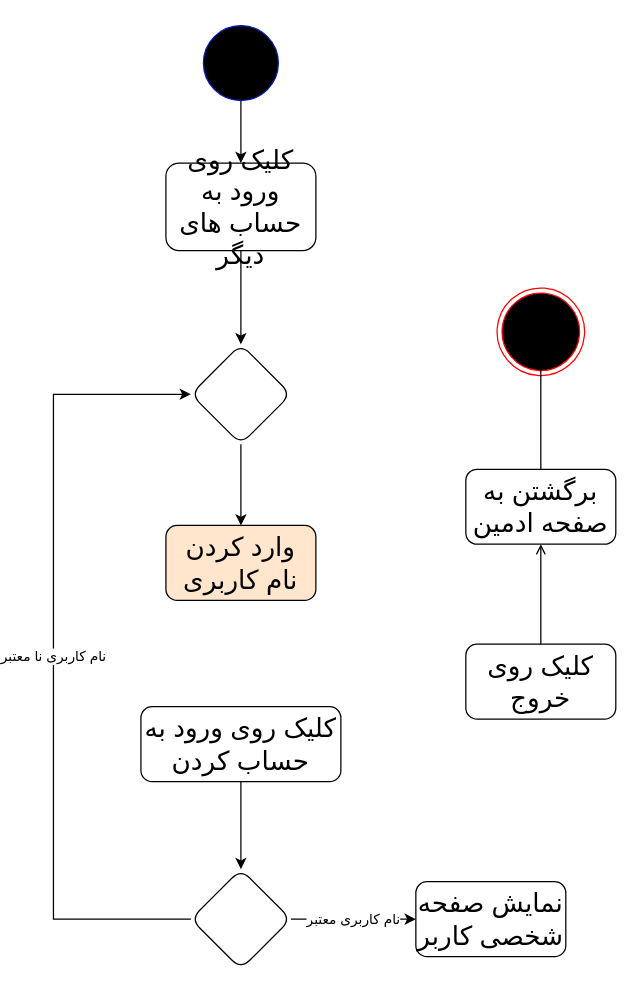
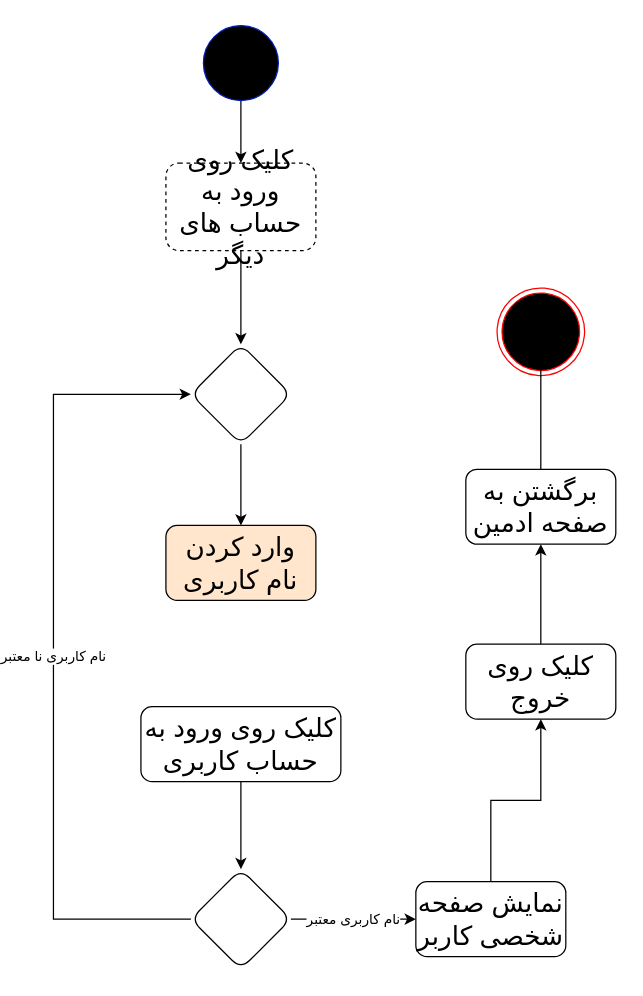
(241, 207) -> (241, 207)
(541, 551) -> (541, 554)
(241, 744) -> (241, 744)
none -> (512, 801)
